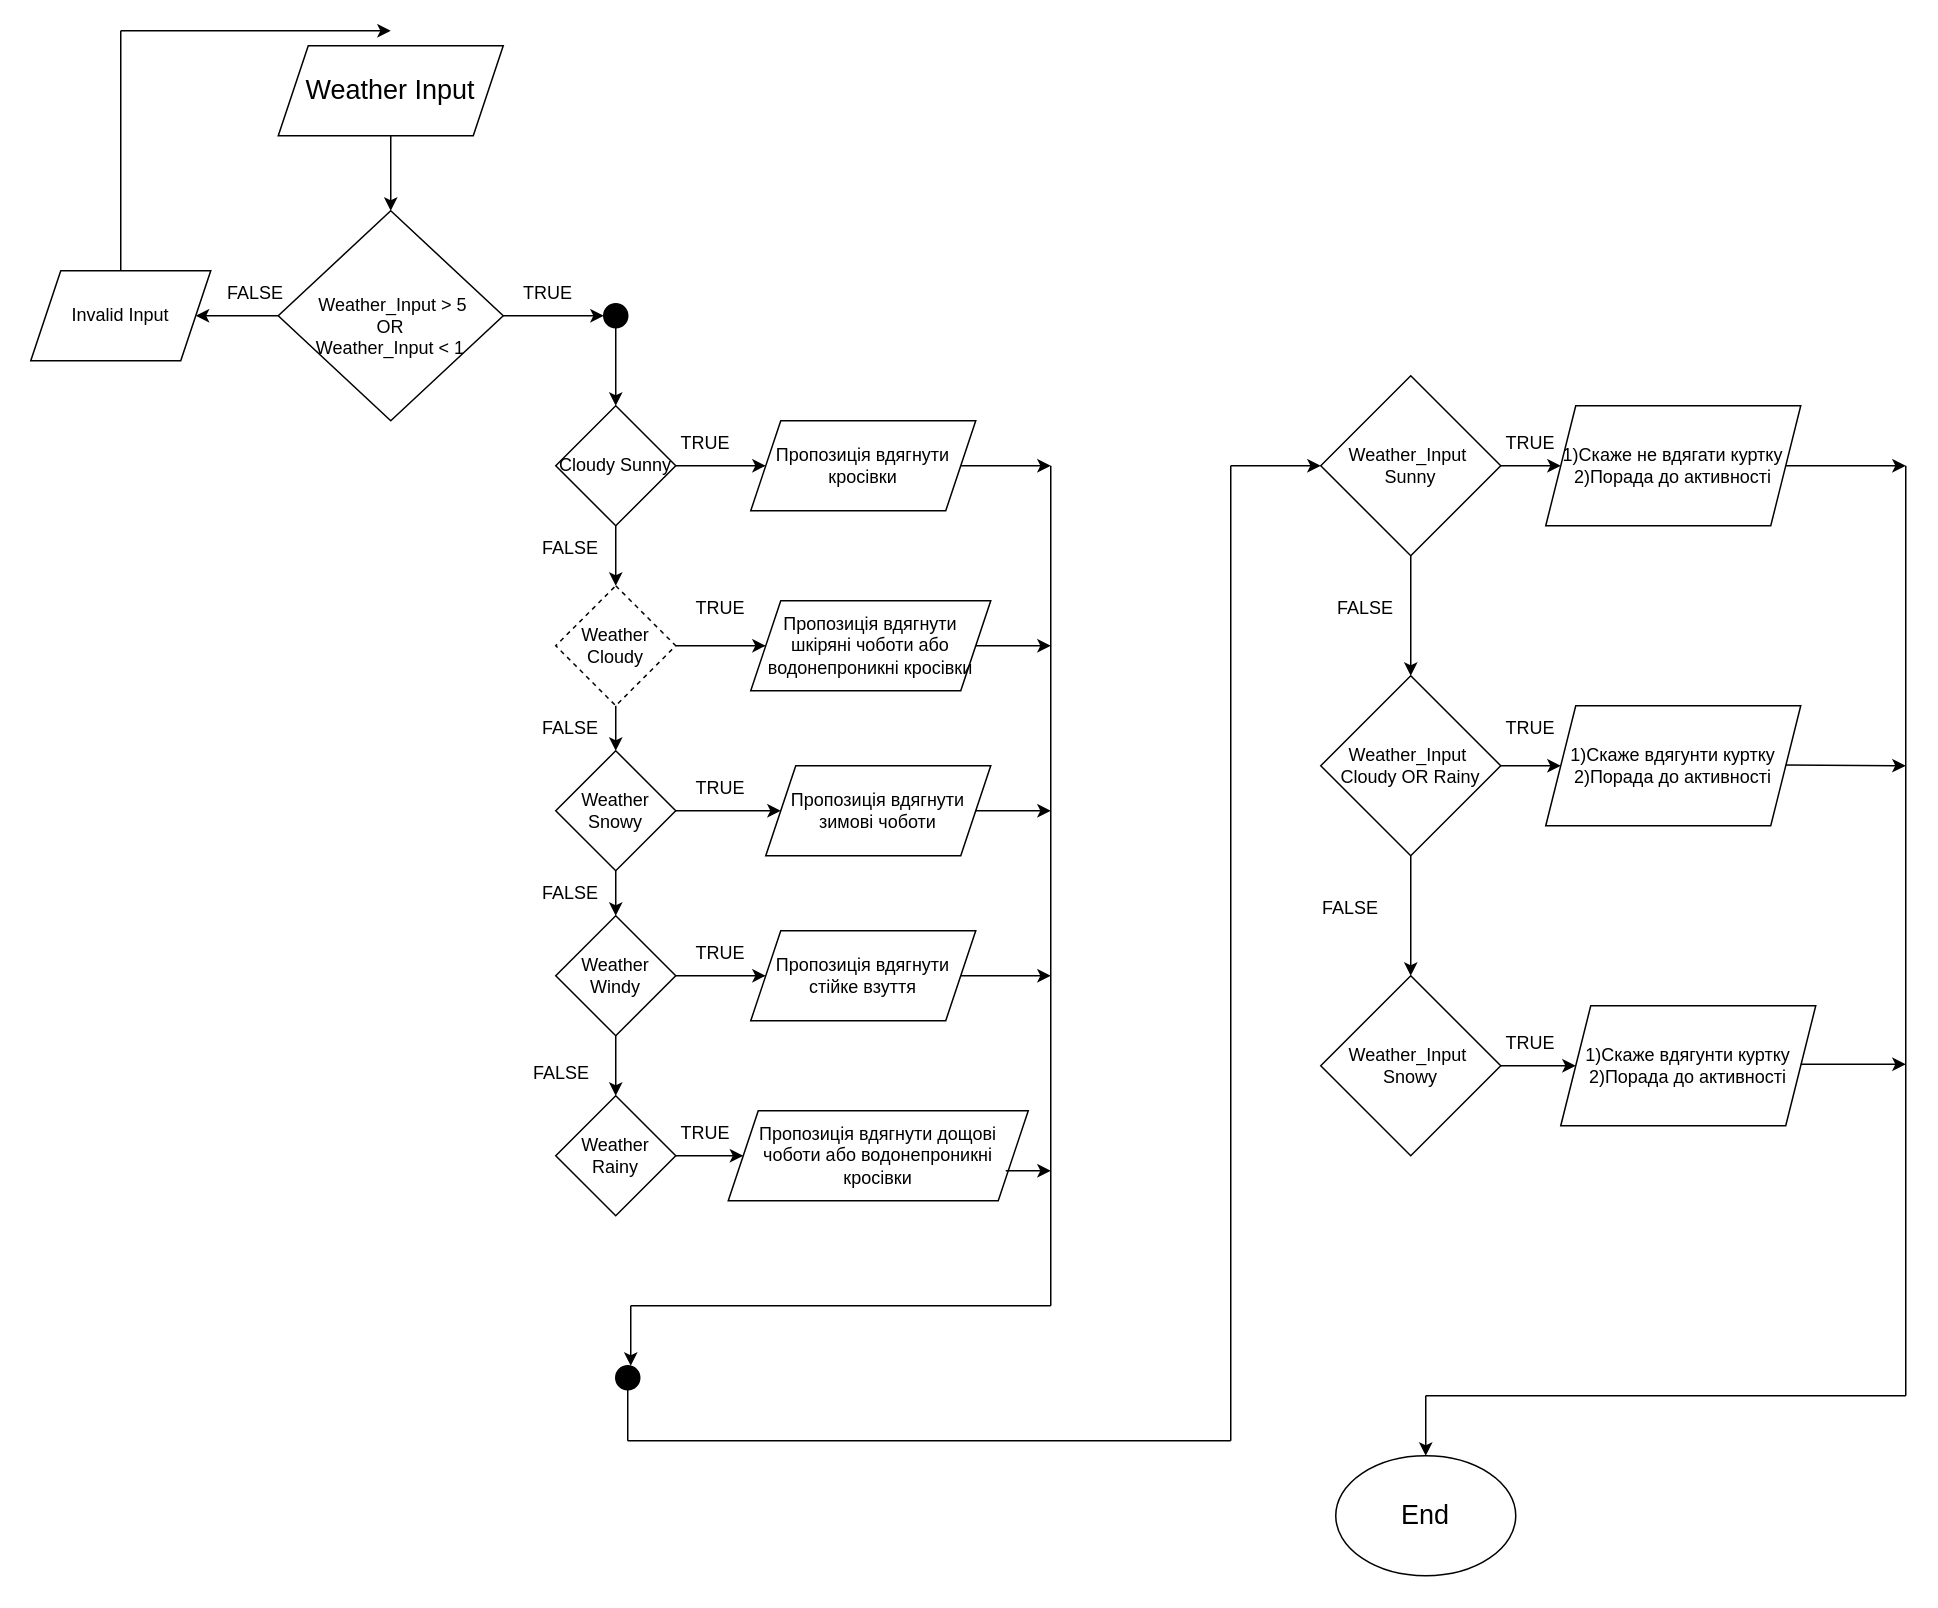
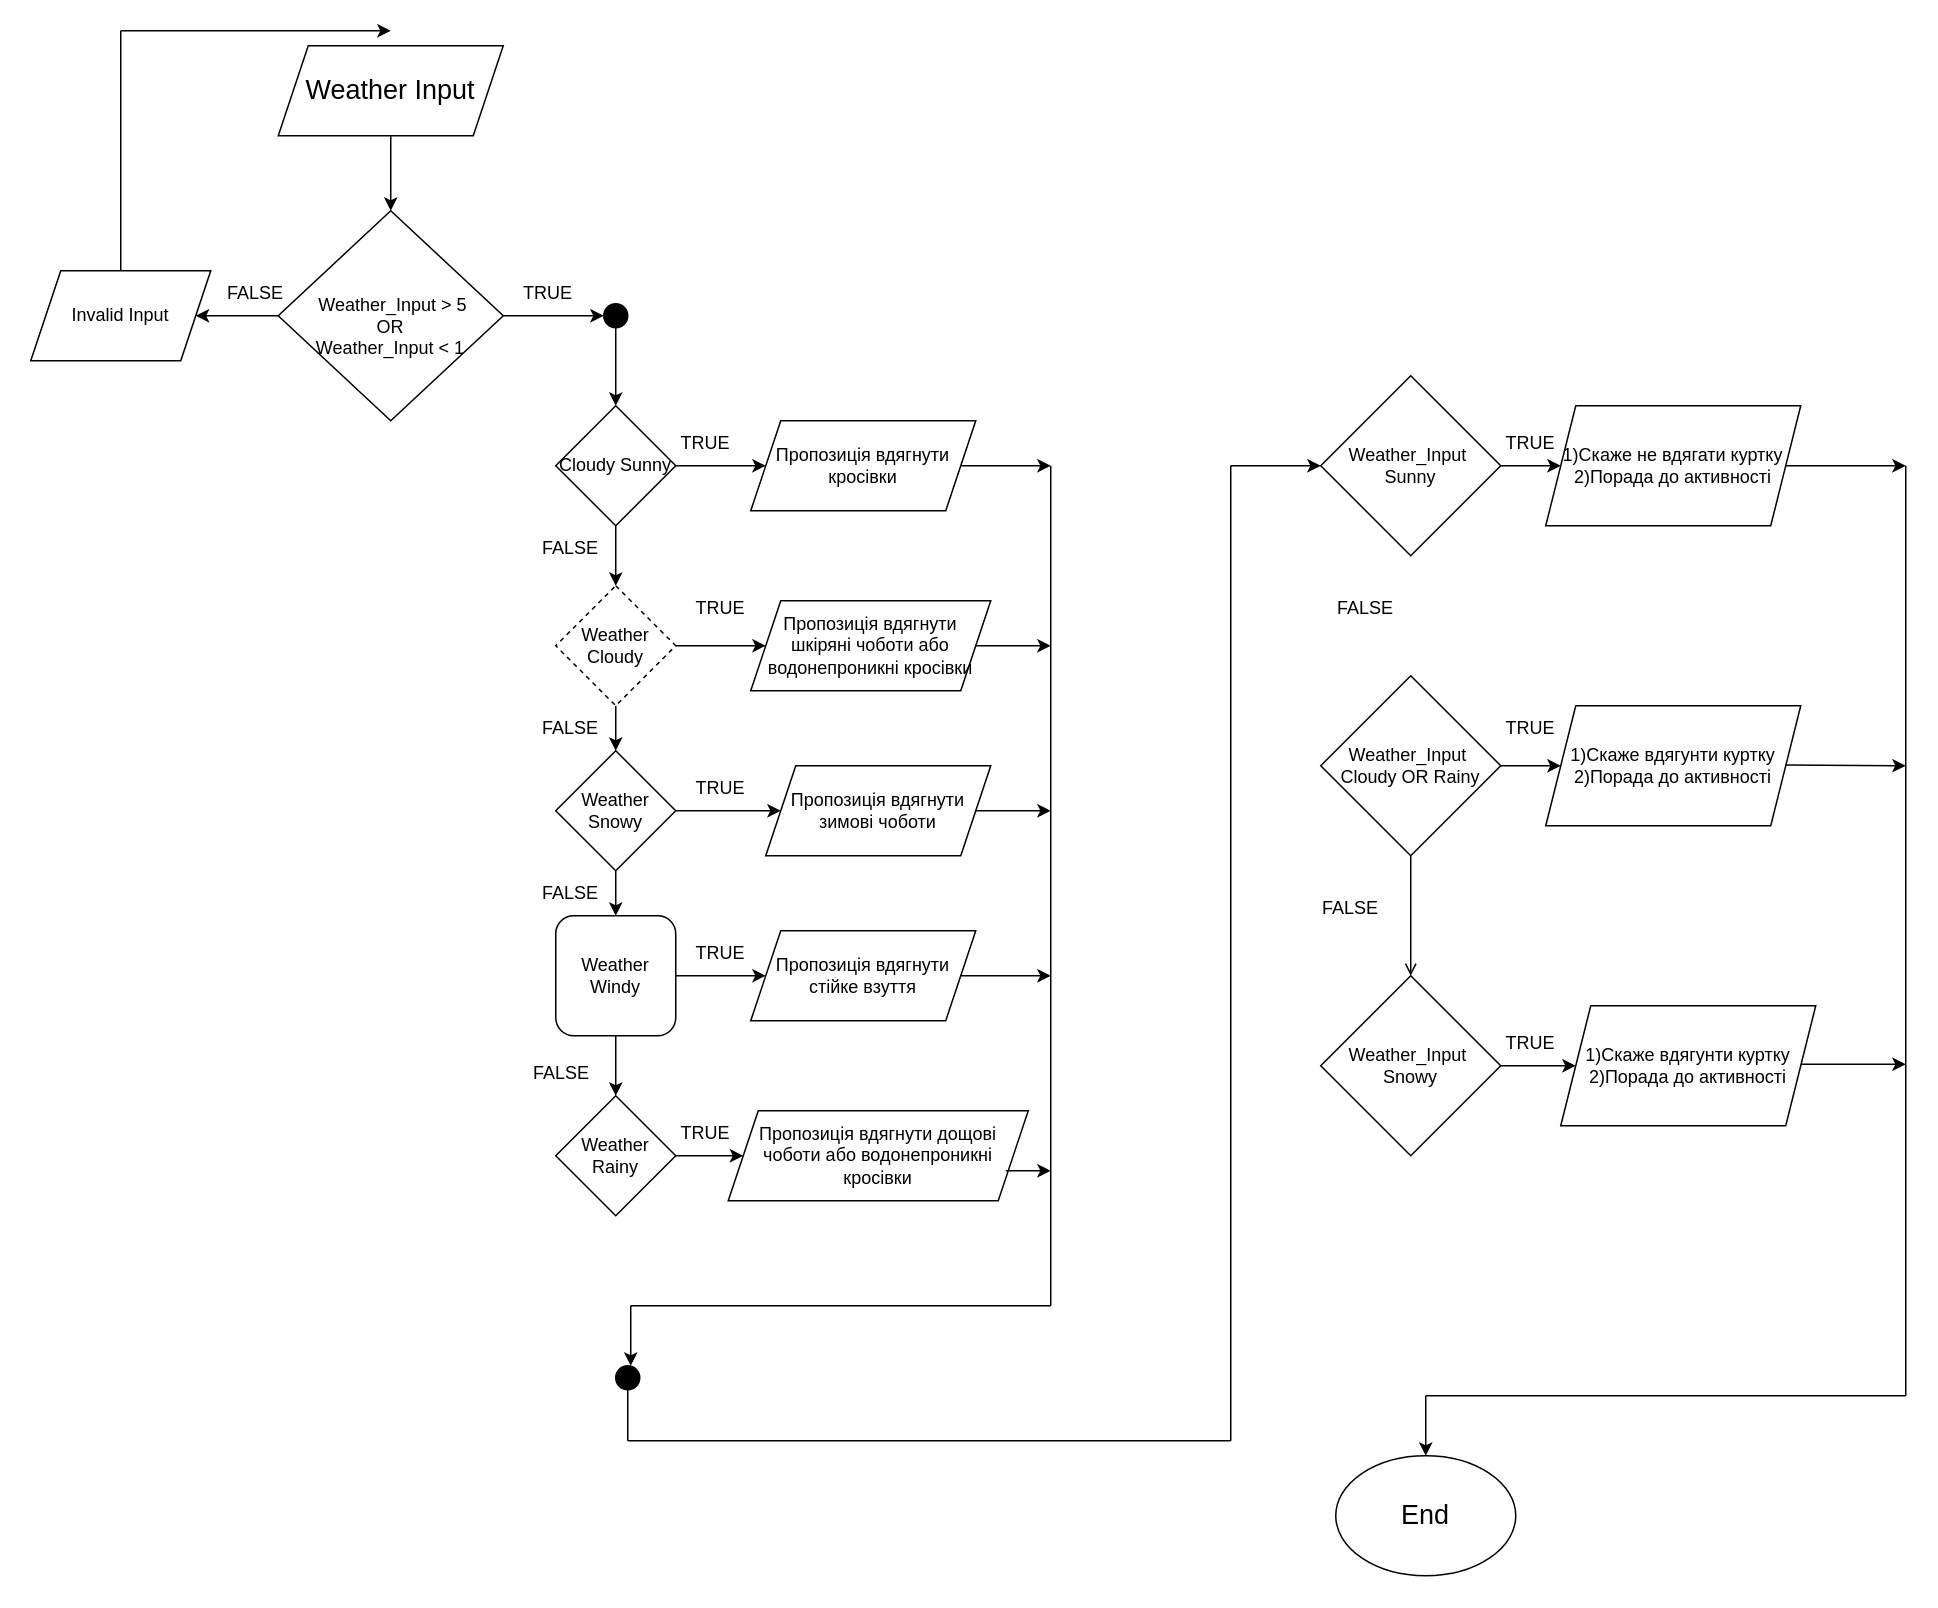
(1411, 611) -> none
(1411, 964) -> (1411, 966)
(616, 976) -> (616, 976)
